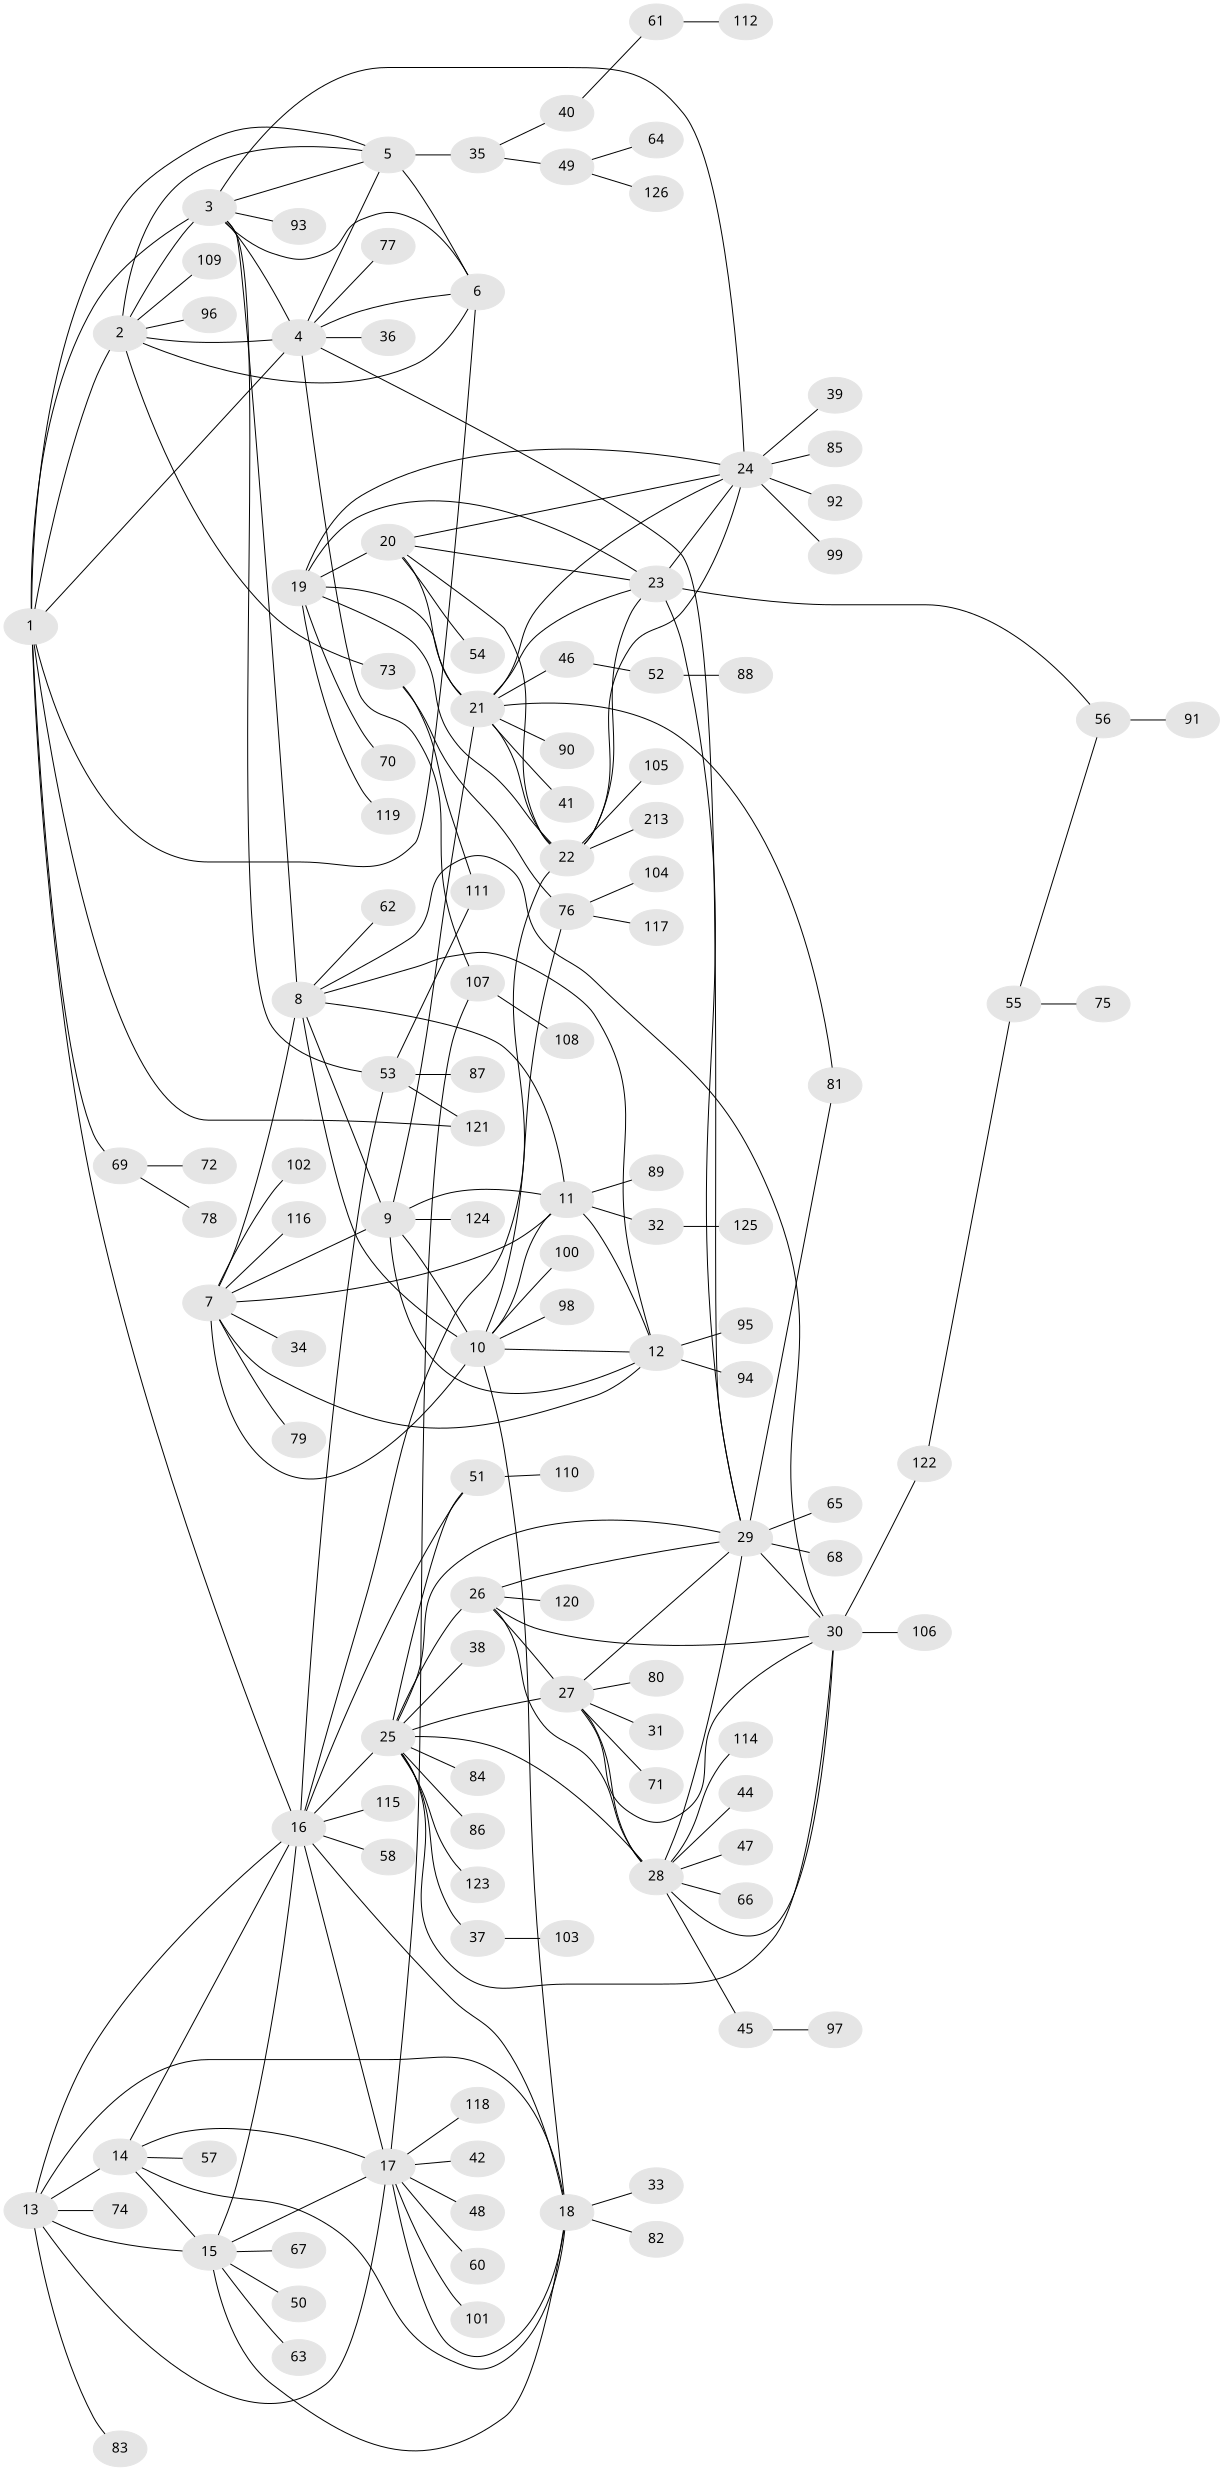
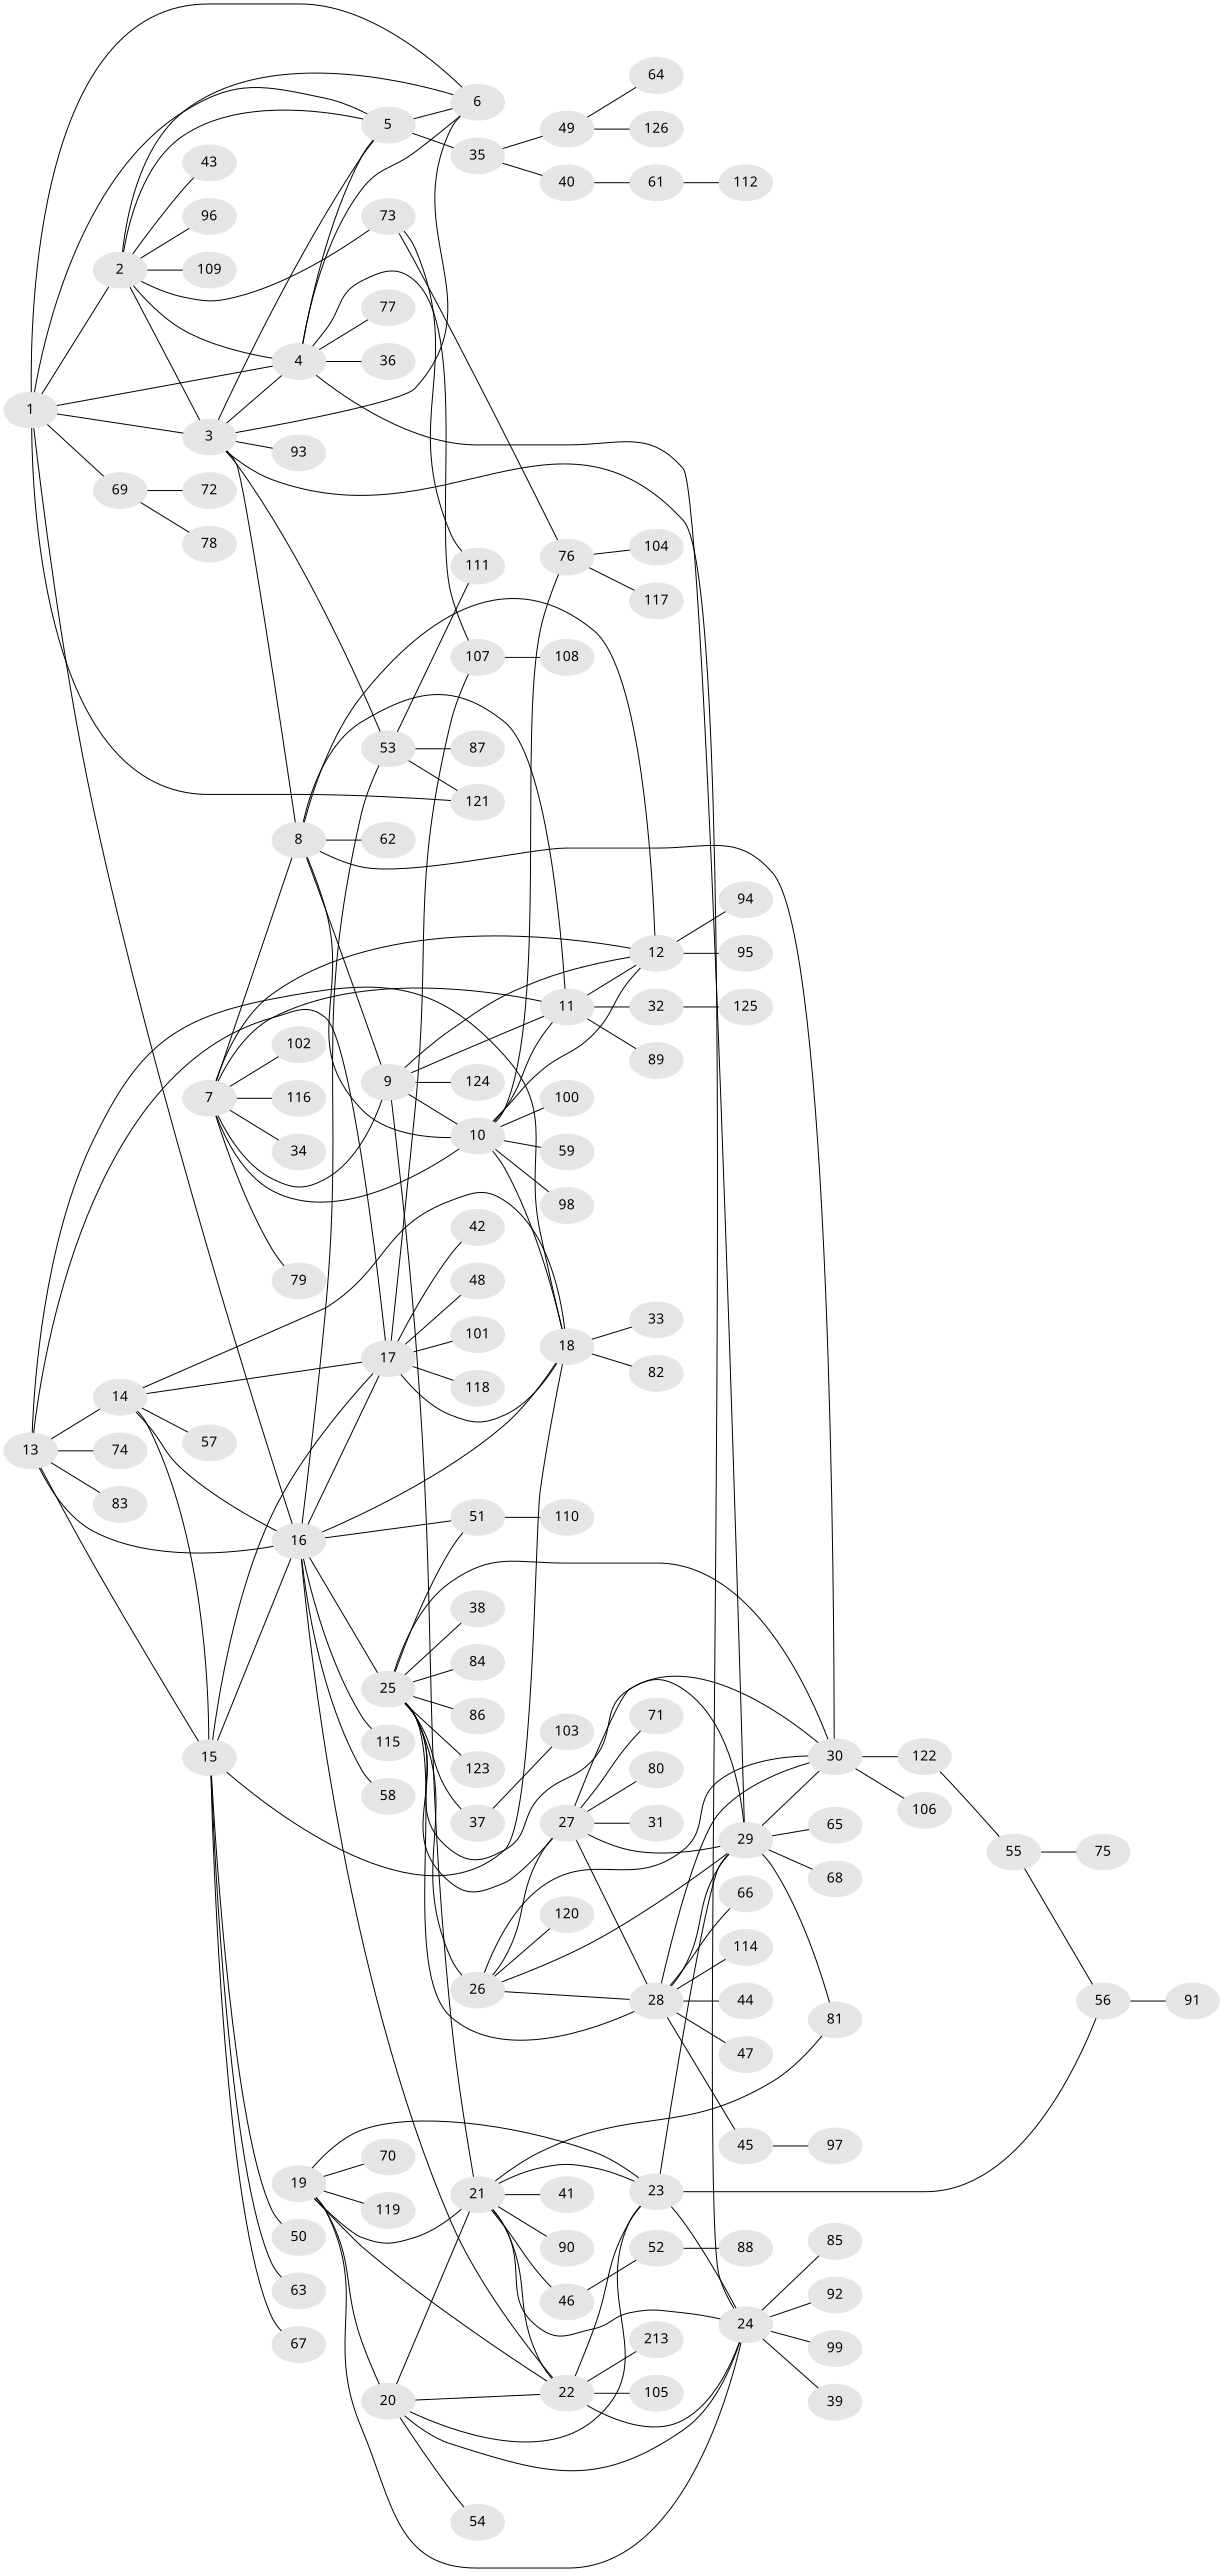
none -> (210, 163)
none -> (567, 1152)
(478, 2266) -> none
